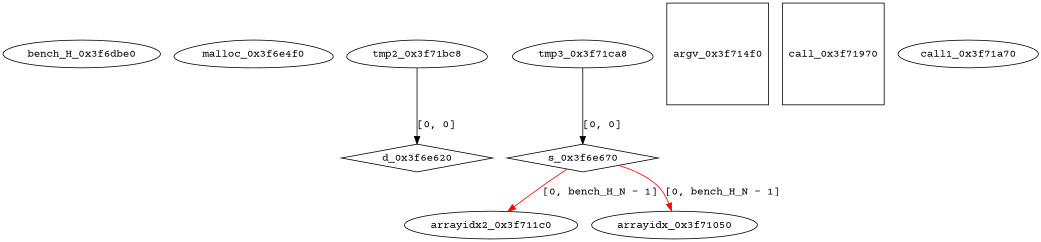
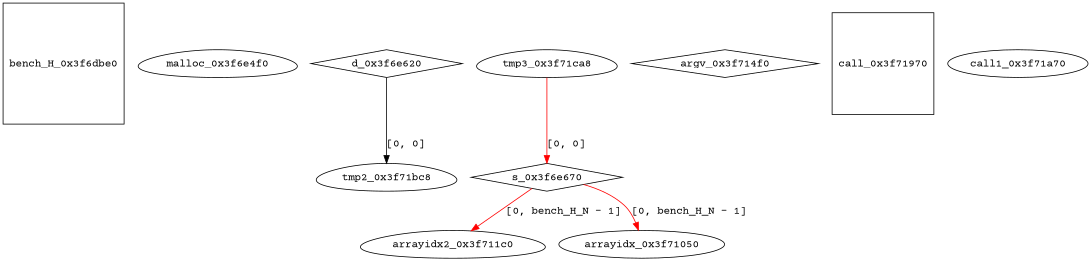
(82, 54) -> (64, 64)
(718, 54) -> (725, 64)
(417, 102) -> (387, 117)
(583, 102) -> (547, 117)
(491, 225) -> (453, 244)
